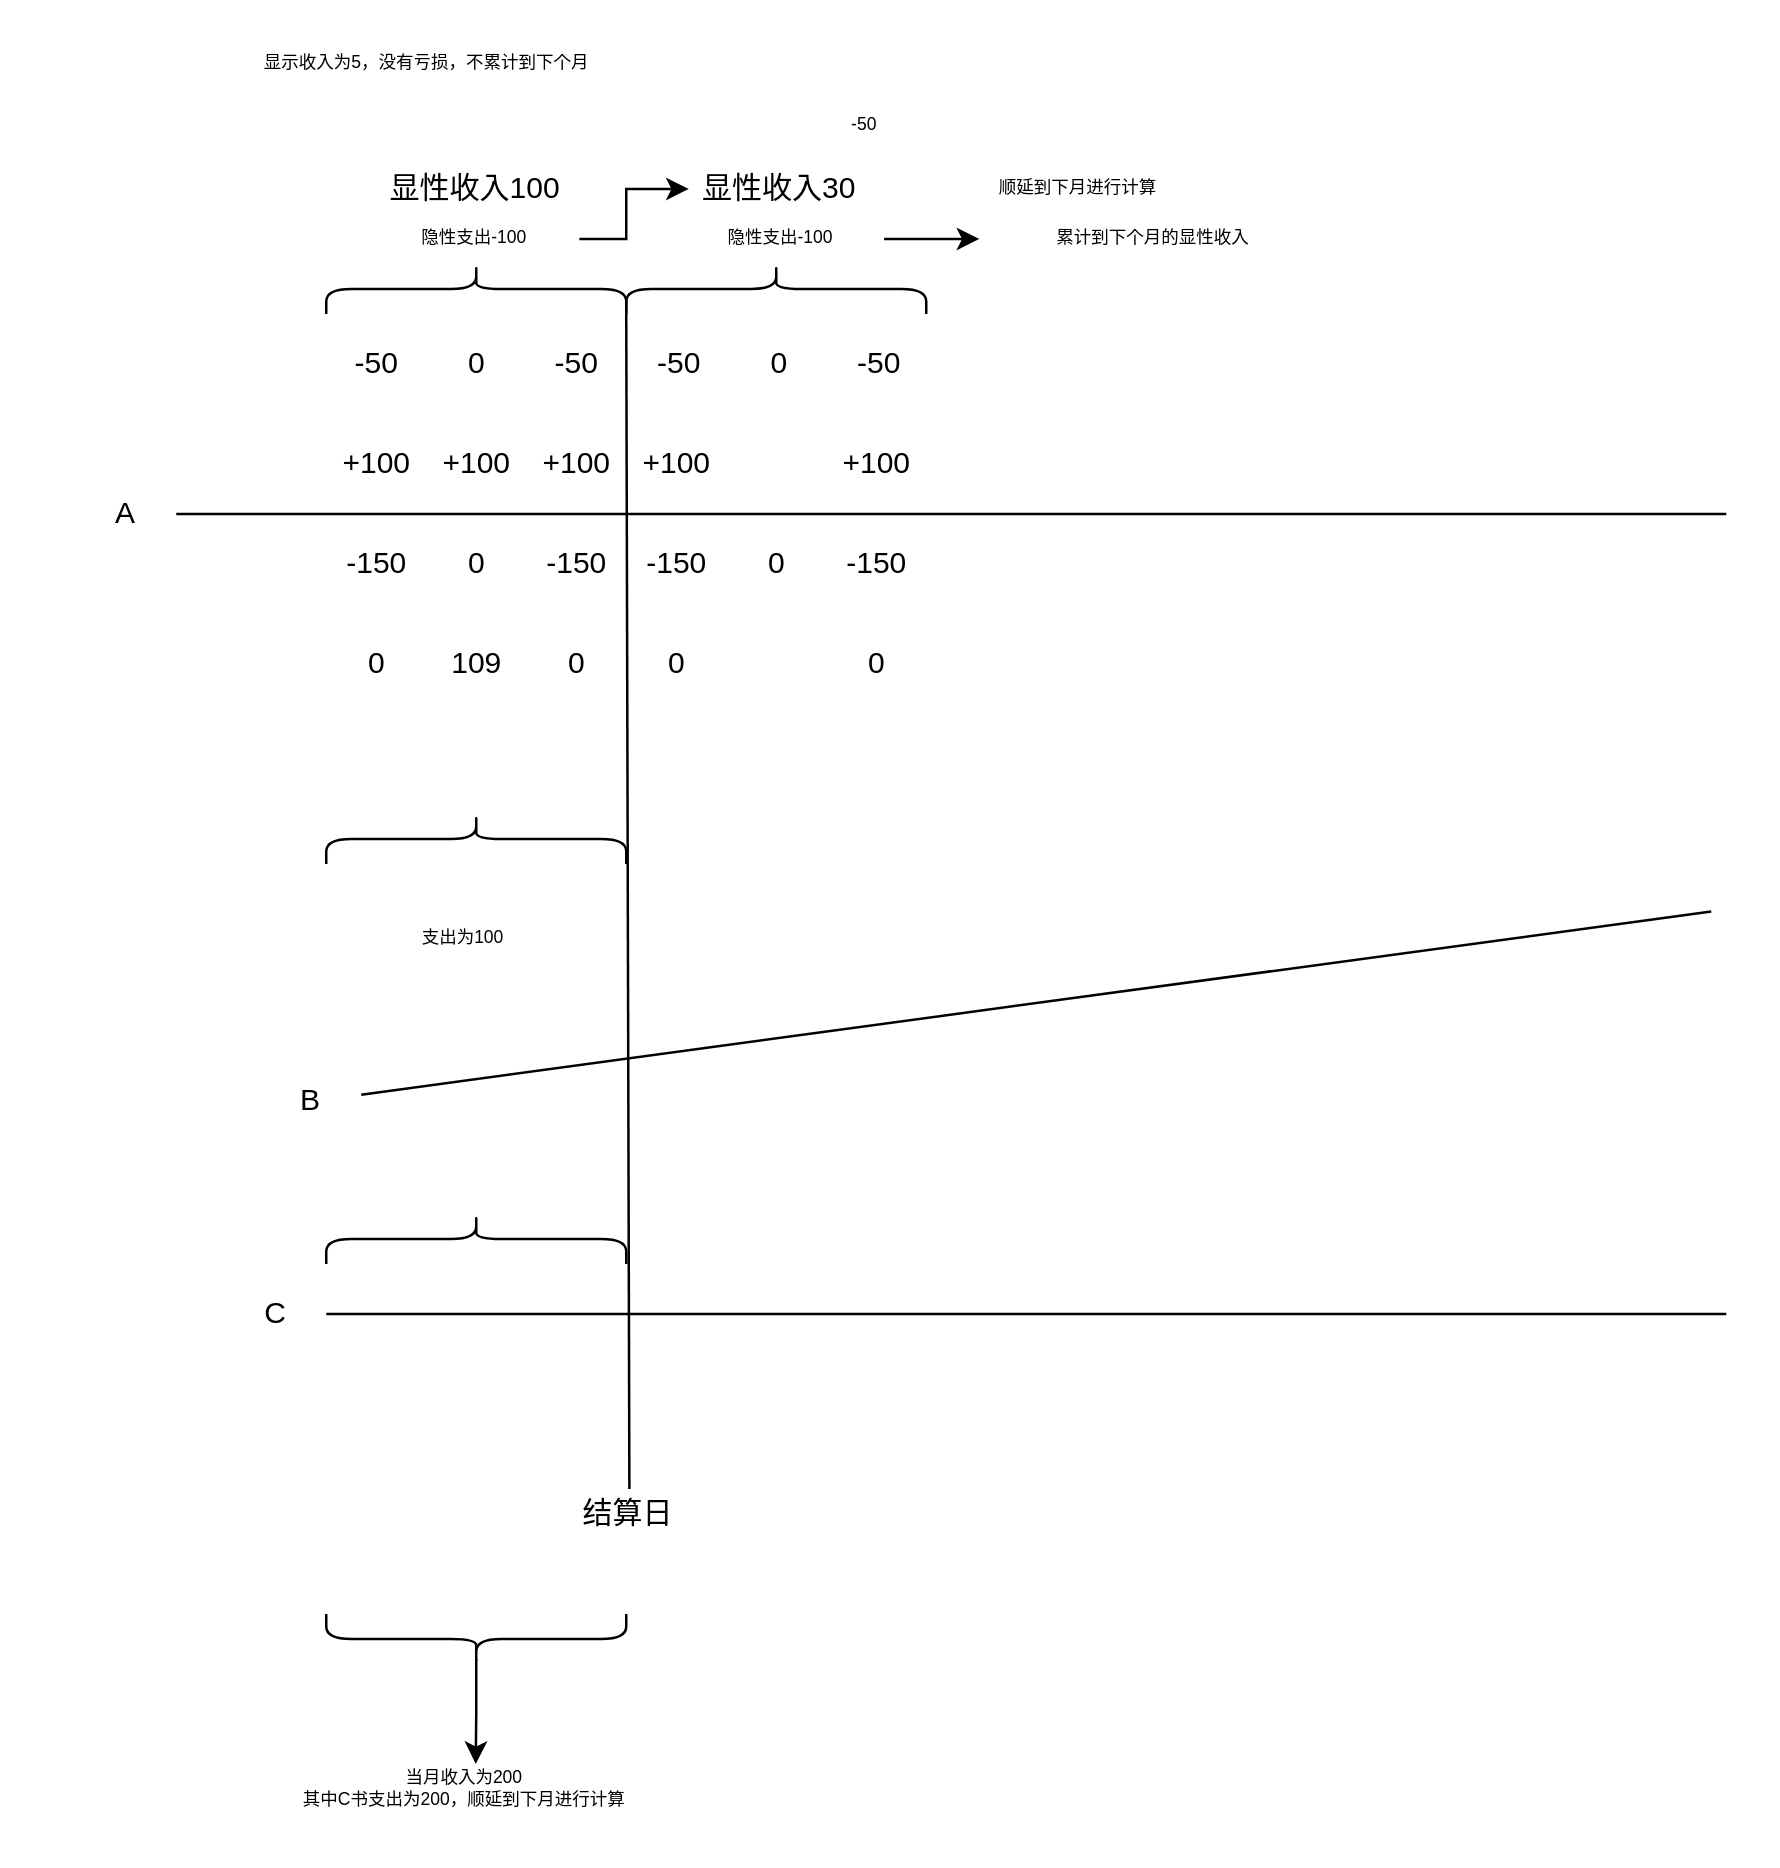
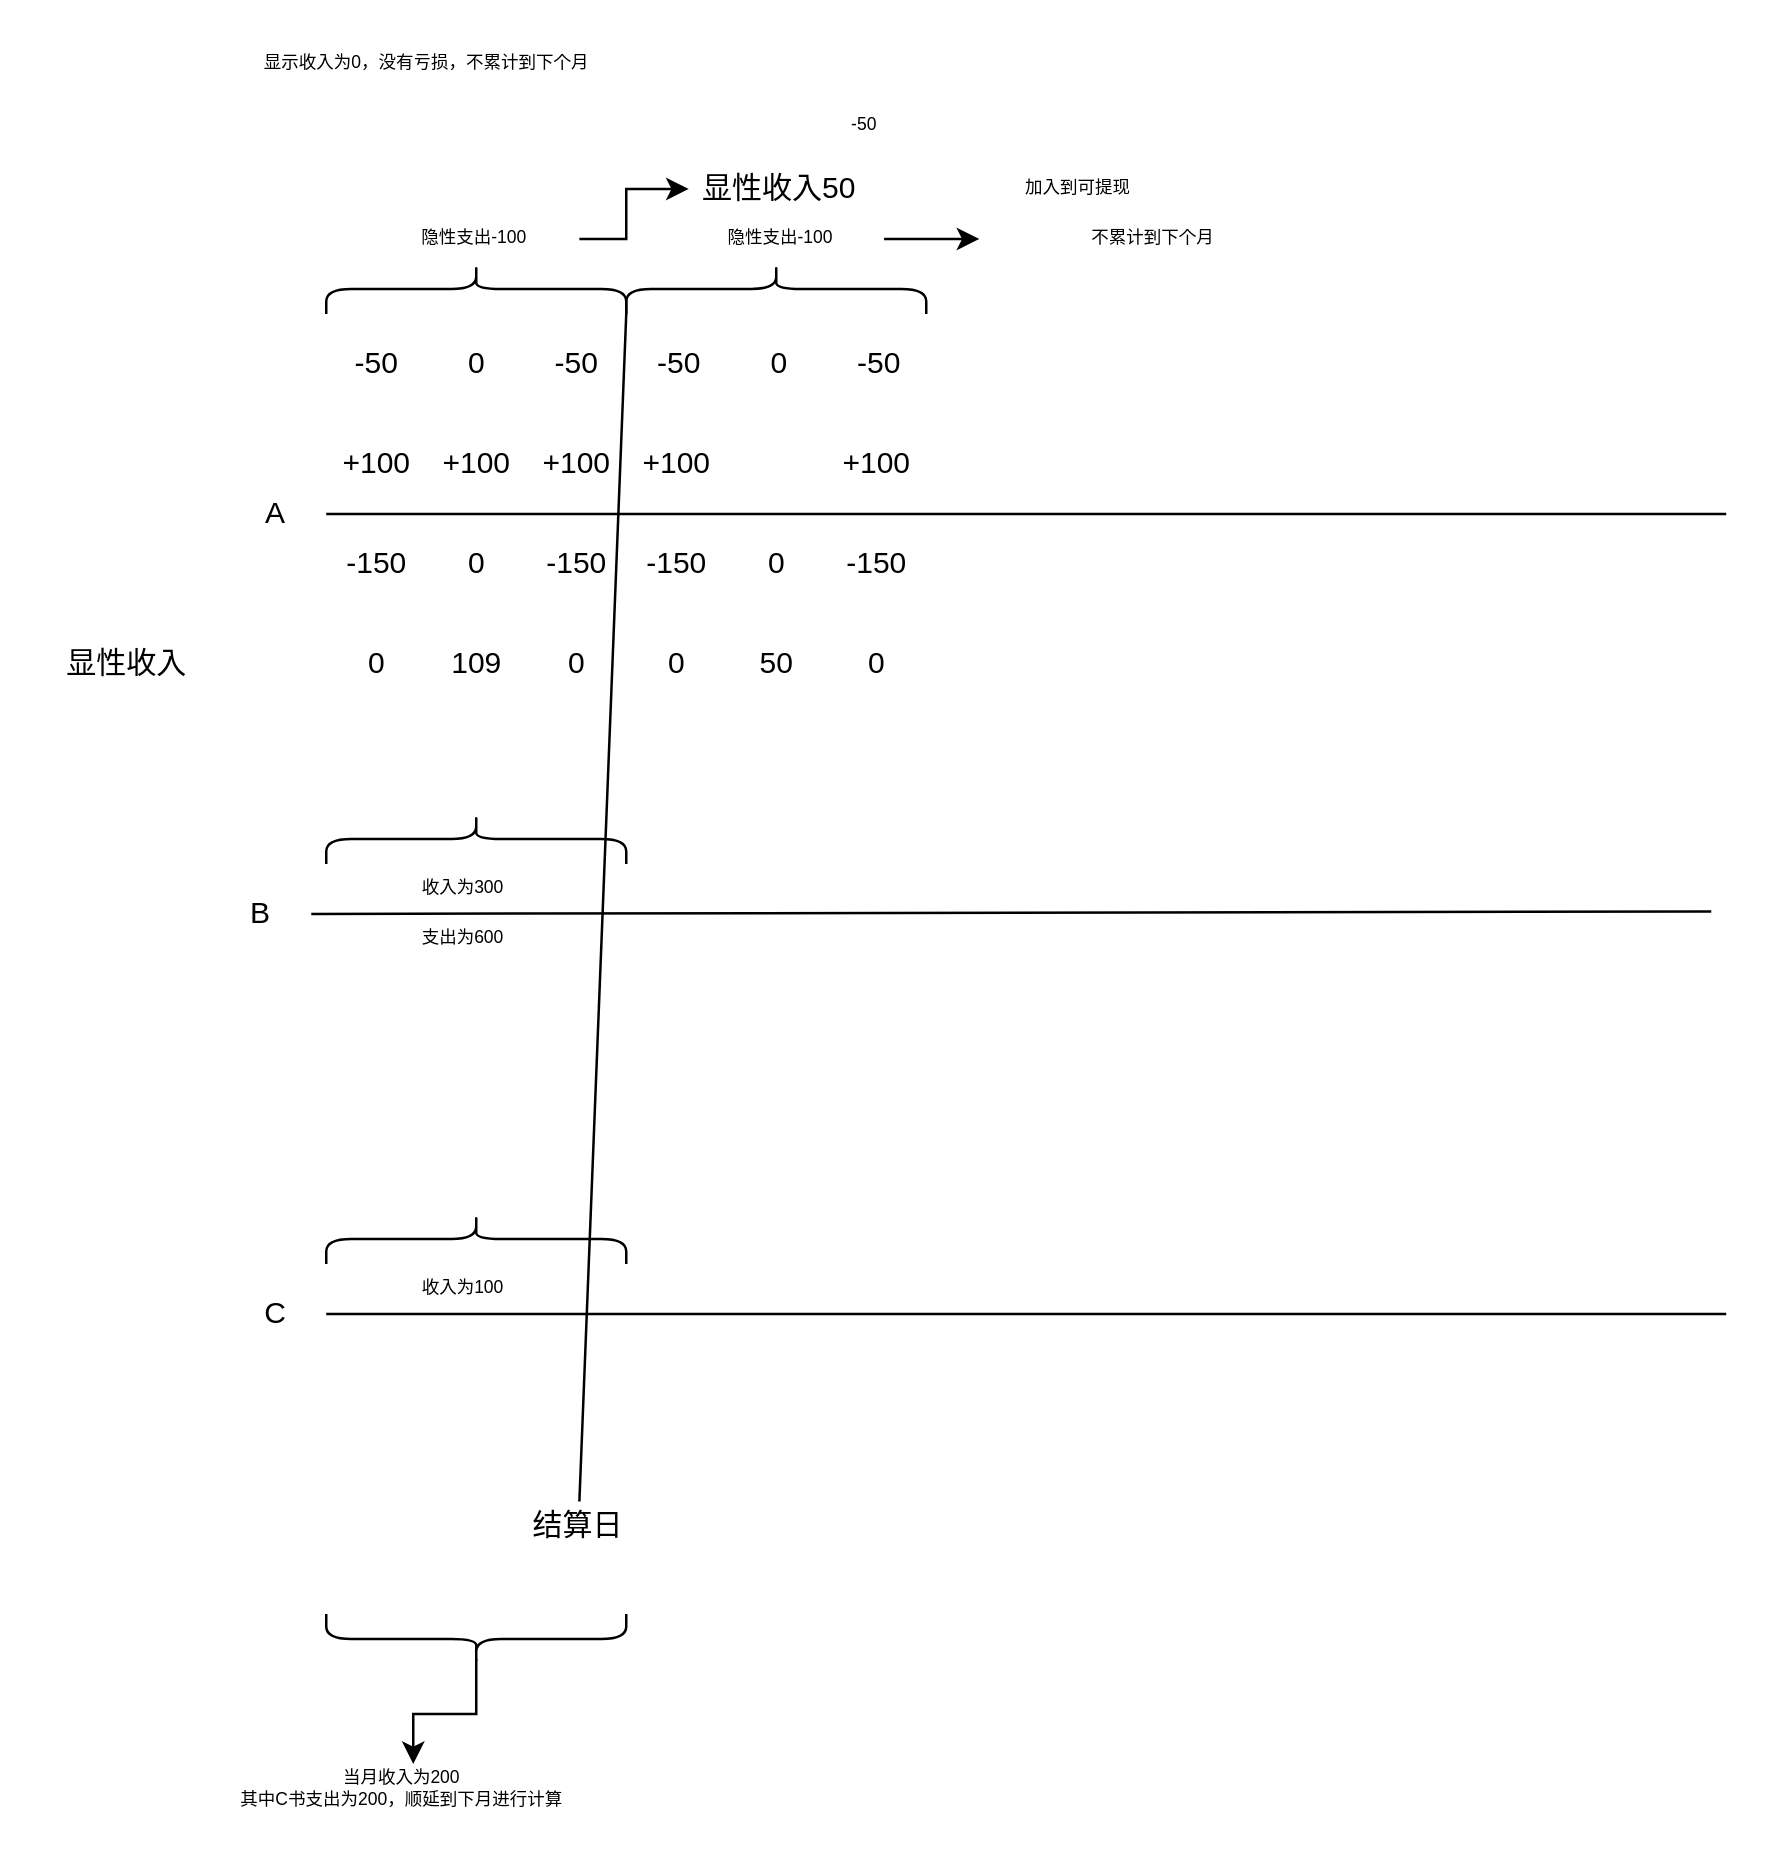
(428, 64) -> (428, 64)
(479, 189) -> none
(780, 189) -> (780, 189)
(1079, 189) -> (1079, 189)
(1154, 239) -> (1154, 239)
(126, 514) -> (276, 514)
none -> (126, 664)
none -> (776, 664)
none -> (464, 889)
(464, 939) -> (464, 939)
(311, 1101) -> (261, 914)
none -> (464, 1289)
(629, 1514) -> (579, 1526)
(464, 1789) -> (401, 1789)
